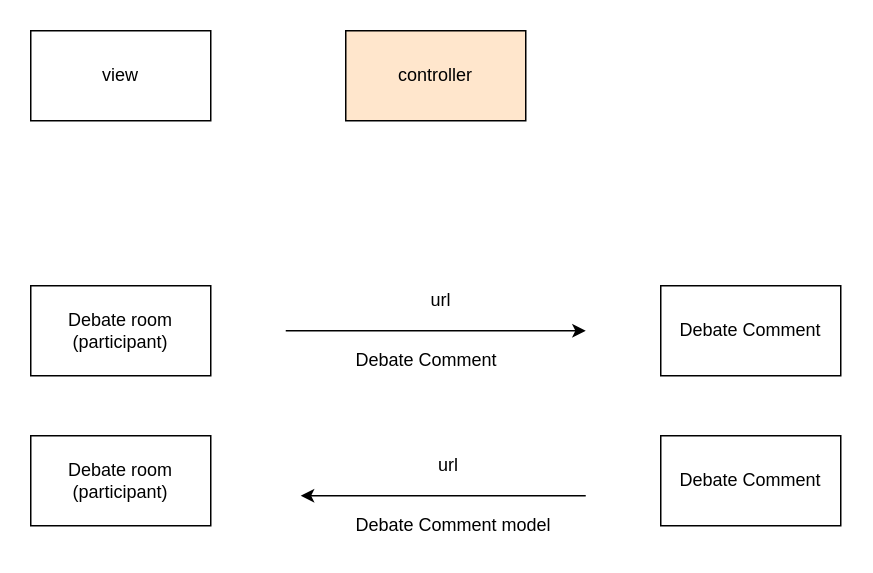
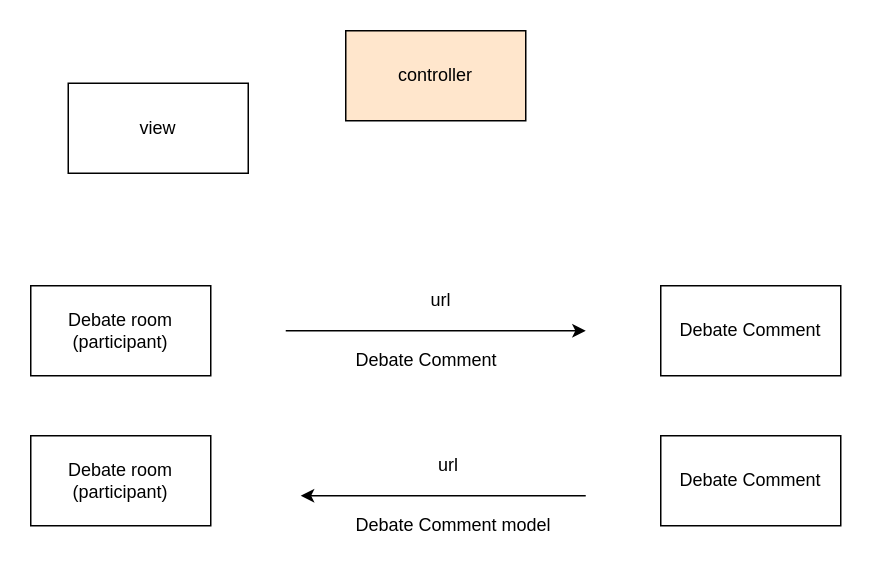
(121, 76) -> (158, 128)
